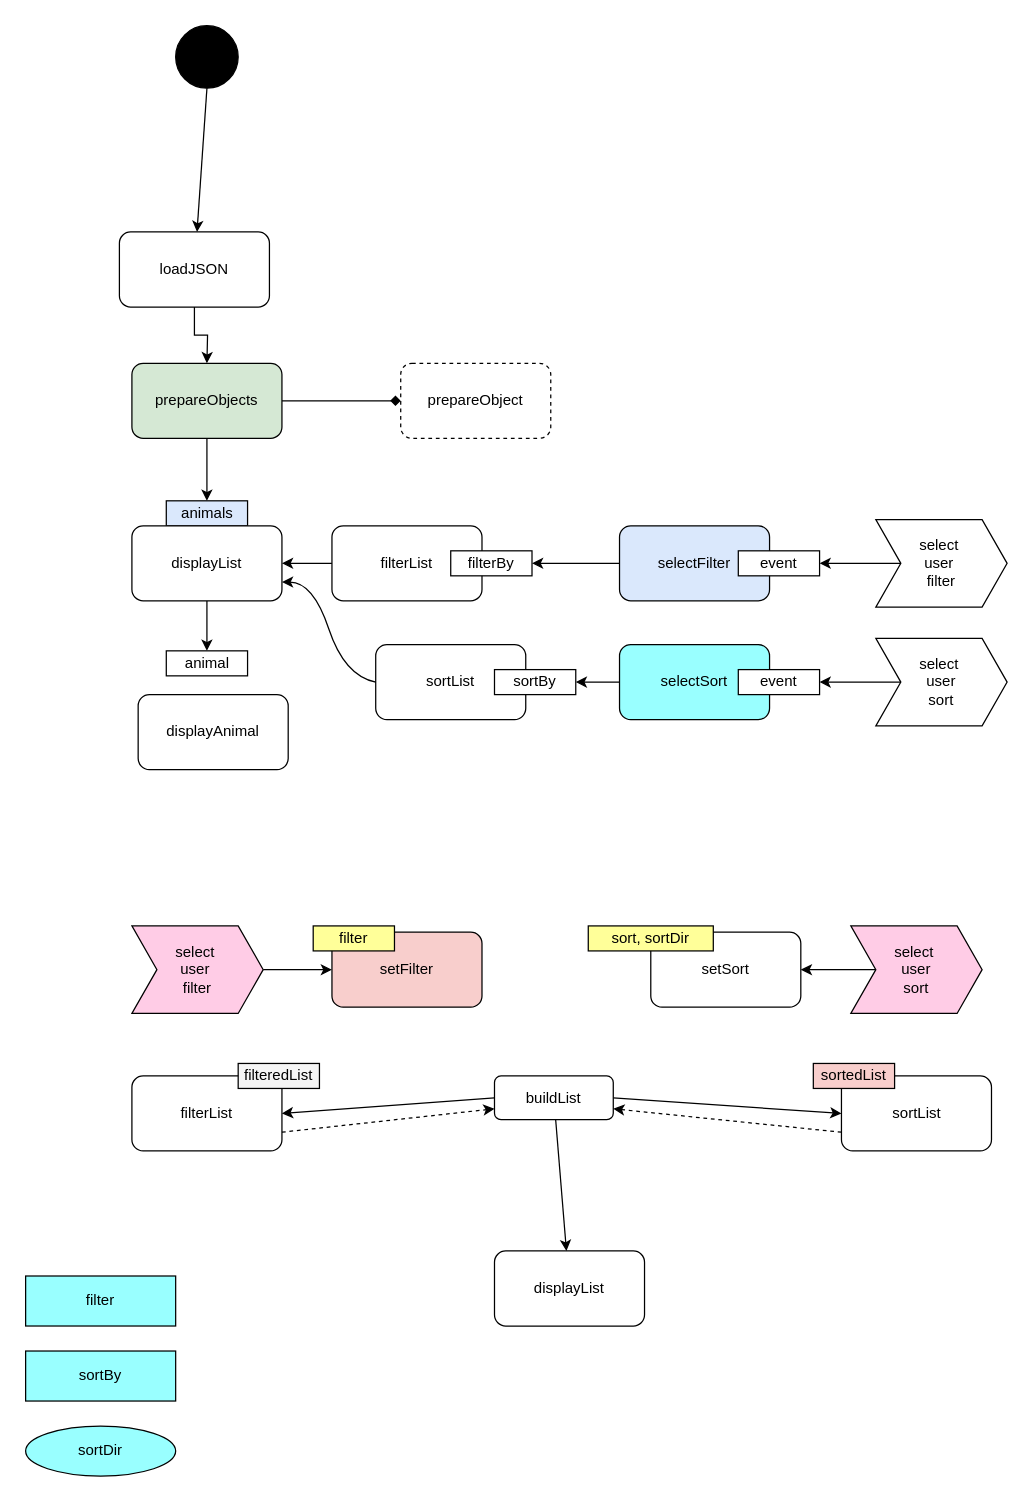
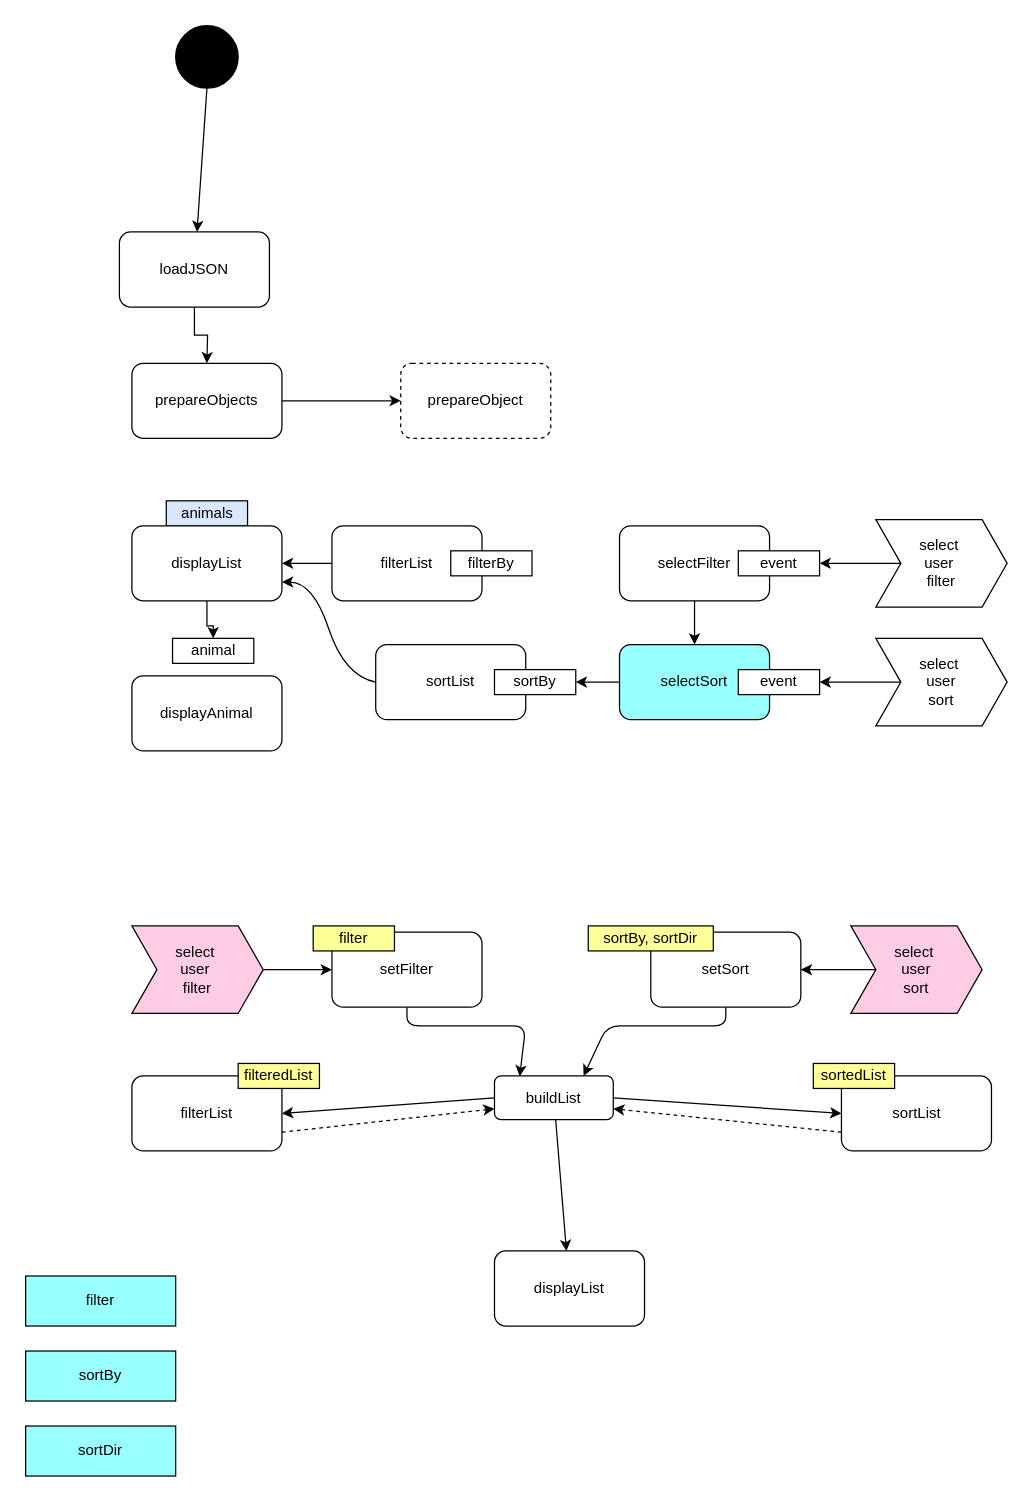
(207, 401) -> (207, 401)
(390, 401) -> (391, 401)
(207, 465) -> none
(580, 563) -> (694, 625)
(694, 563) -> (694, 563)
(207, 663) -> (213, 651)
(213, 732) -> (207, 713)
(651, 938) -> (651, 938)
(407, 969) -> (407, 969)
none -> (478, 1026)
none -> (650, 1026)
(279, 1076) -> (279, 1076)
(854, 1076) -> (854, 1076)
(101, 1451) -> (101, 1451)
